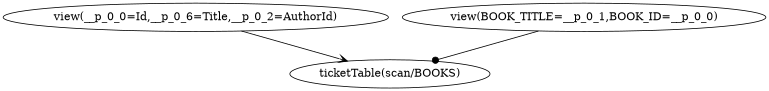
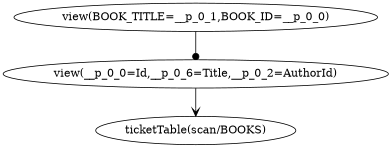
(489, 45) -> (196, 43)
